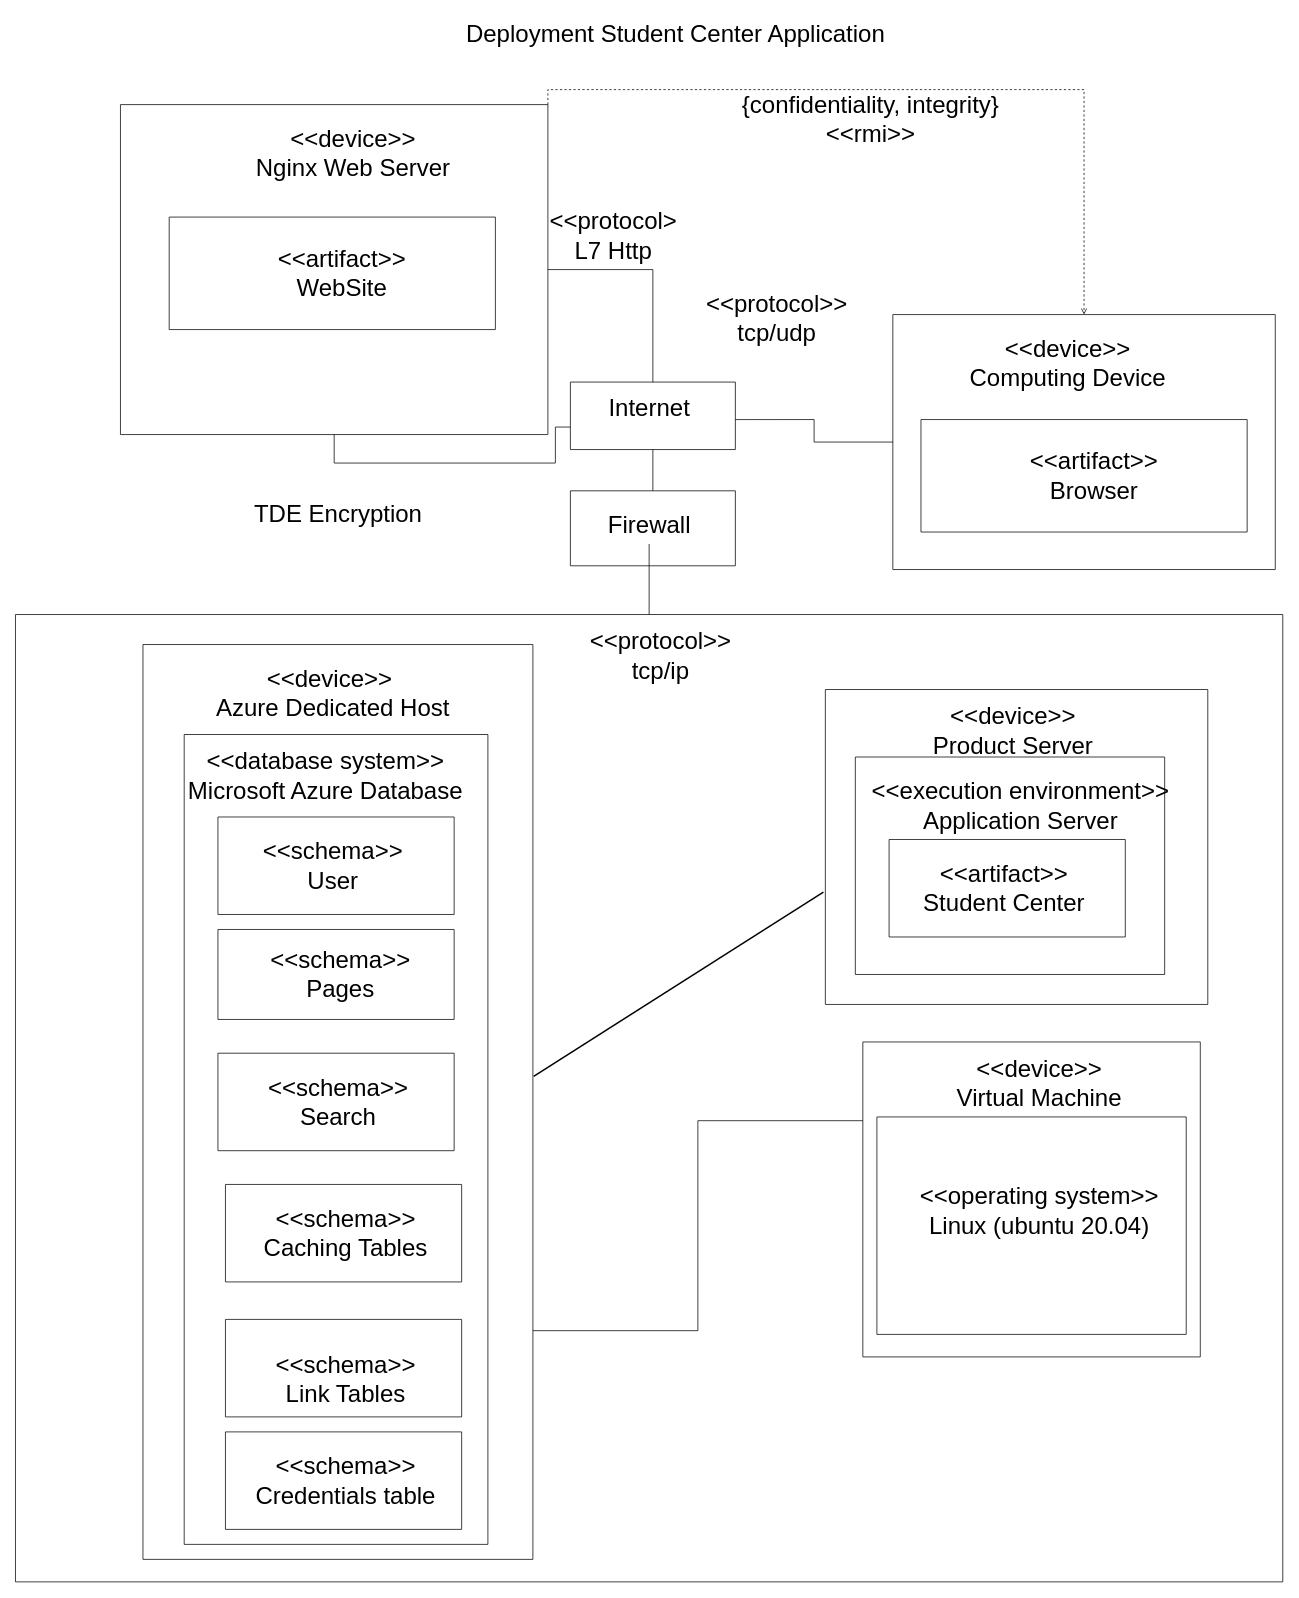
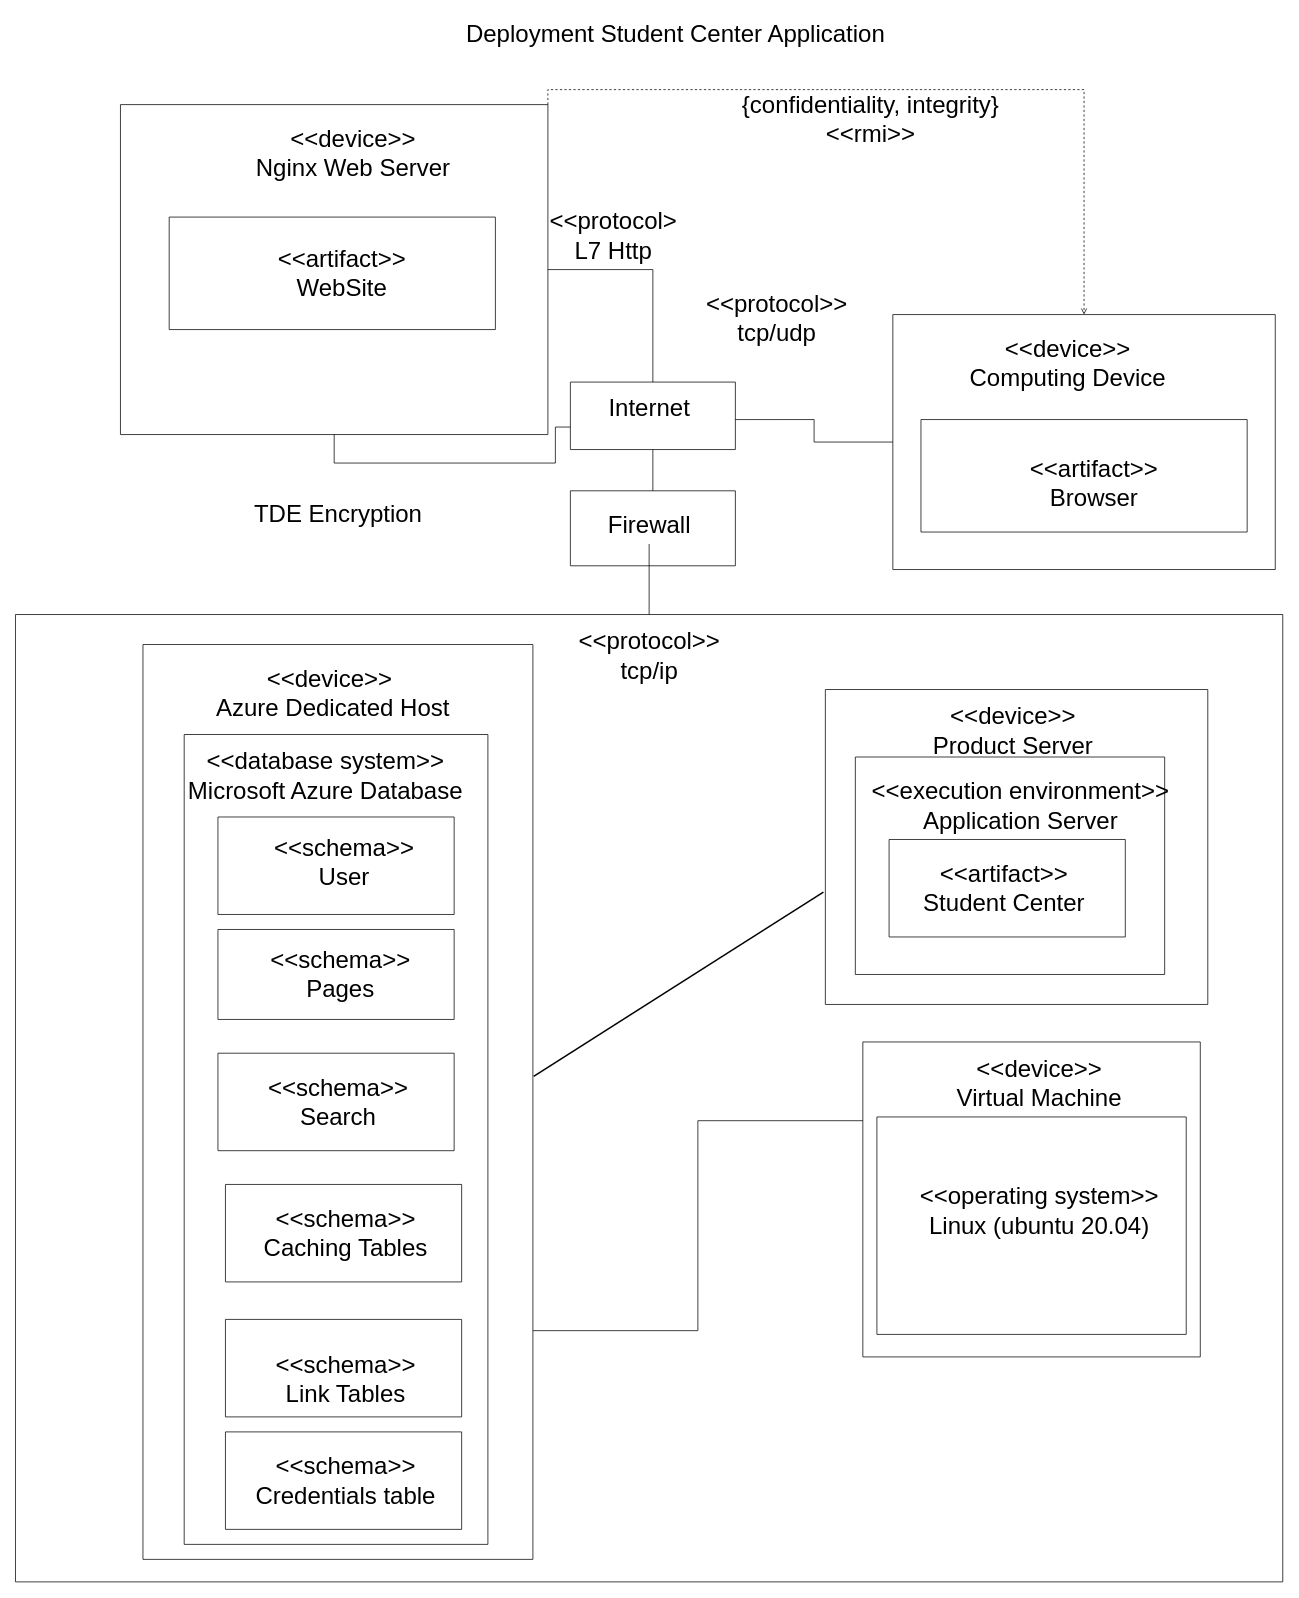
(1094, 476) -> (1094, 483)
(660, 656) -> (649, 656)
(332, 866) -> (344, 862)
